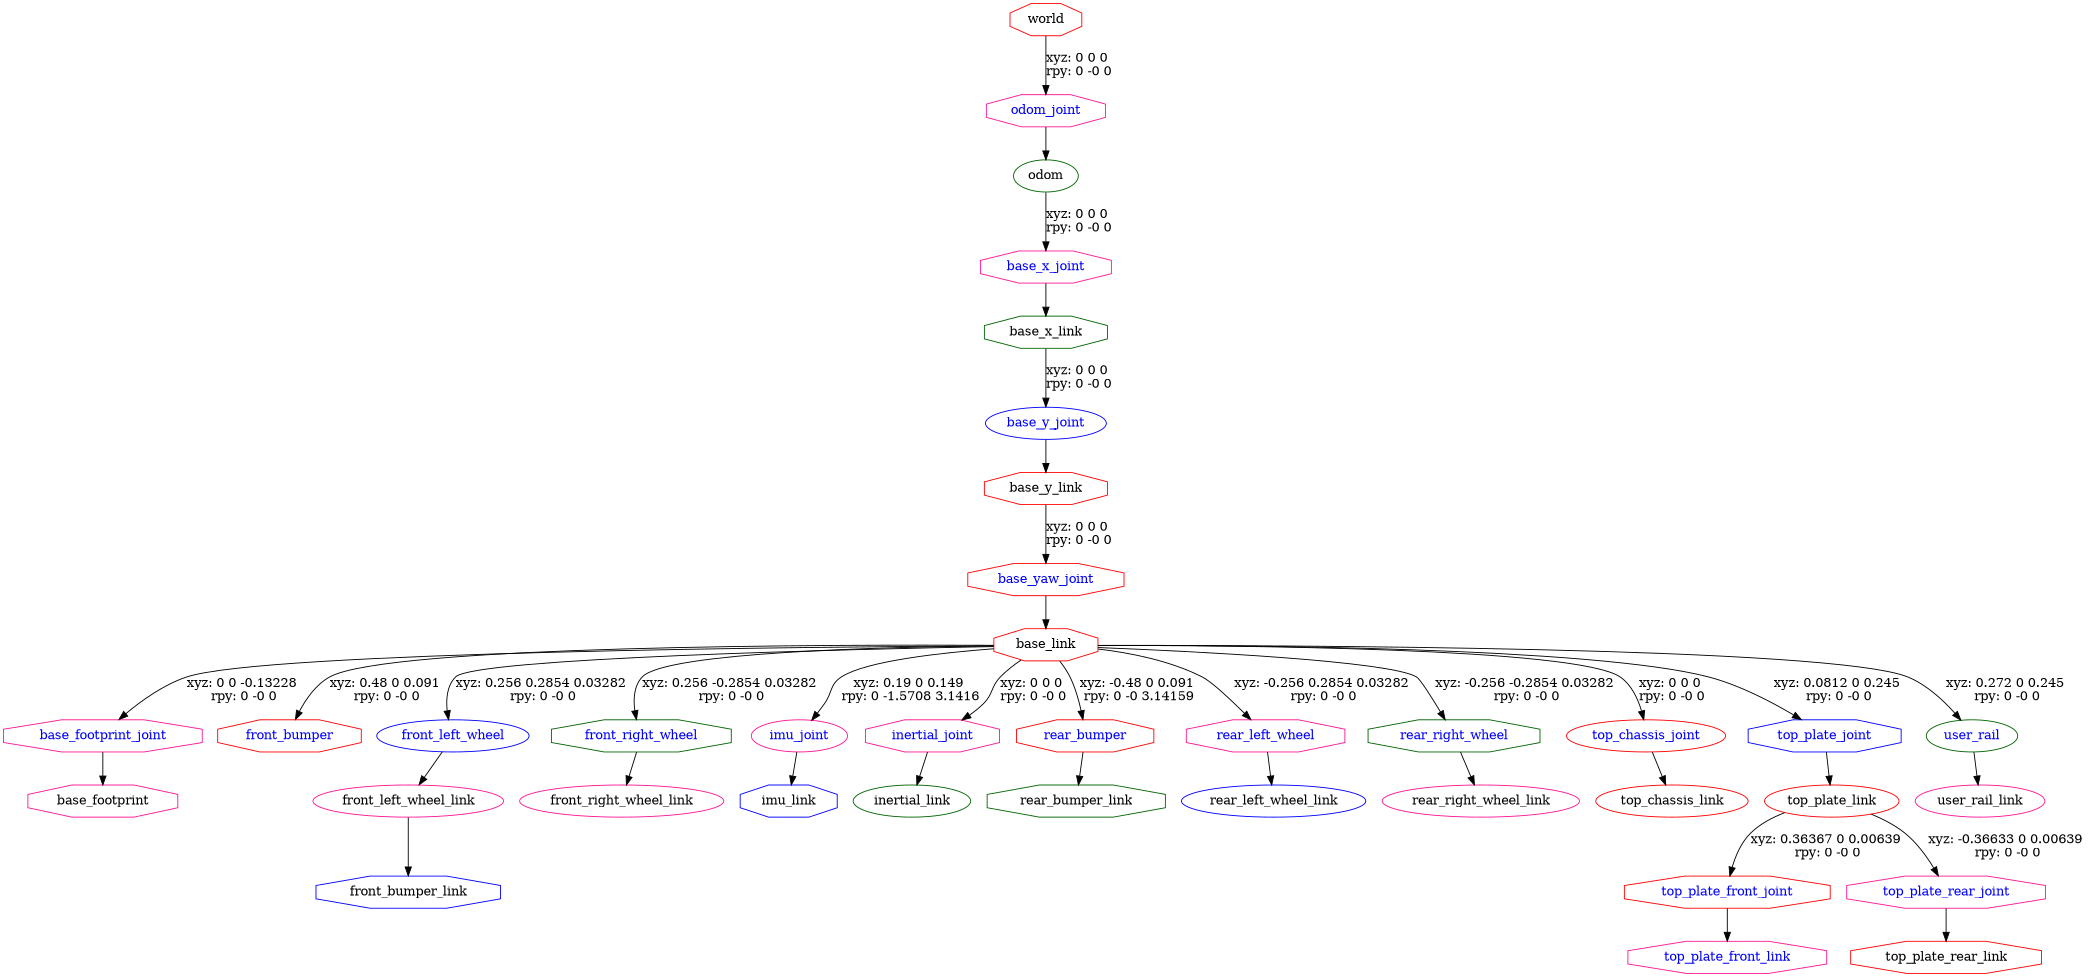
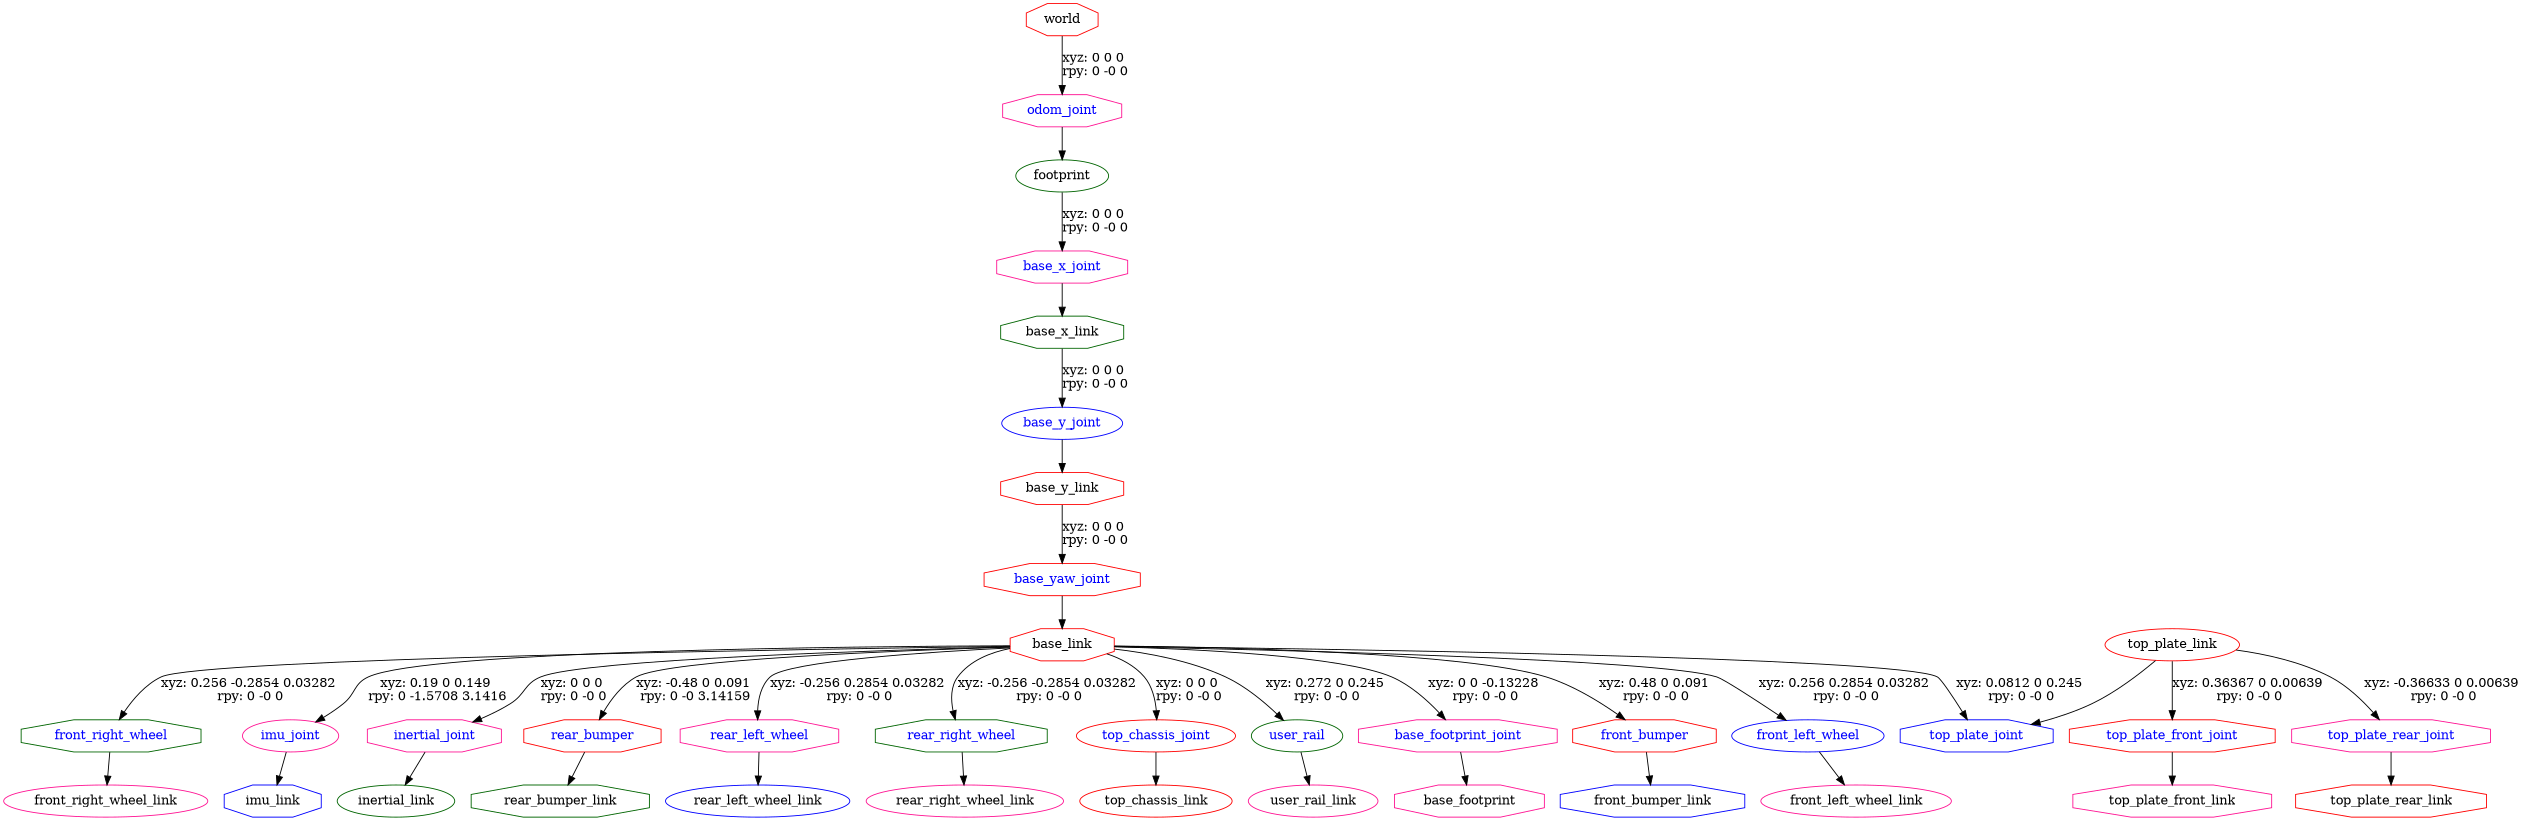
(1046, 176) -> (1062, 176)
(1828, 764) -> (2102, 699)
(408, 842) -> (1648, 764)
(1727, 957) -> (2172, 801)
